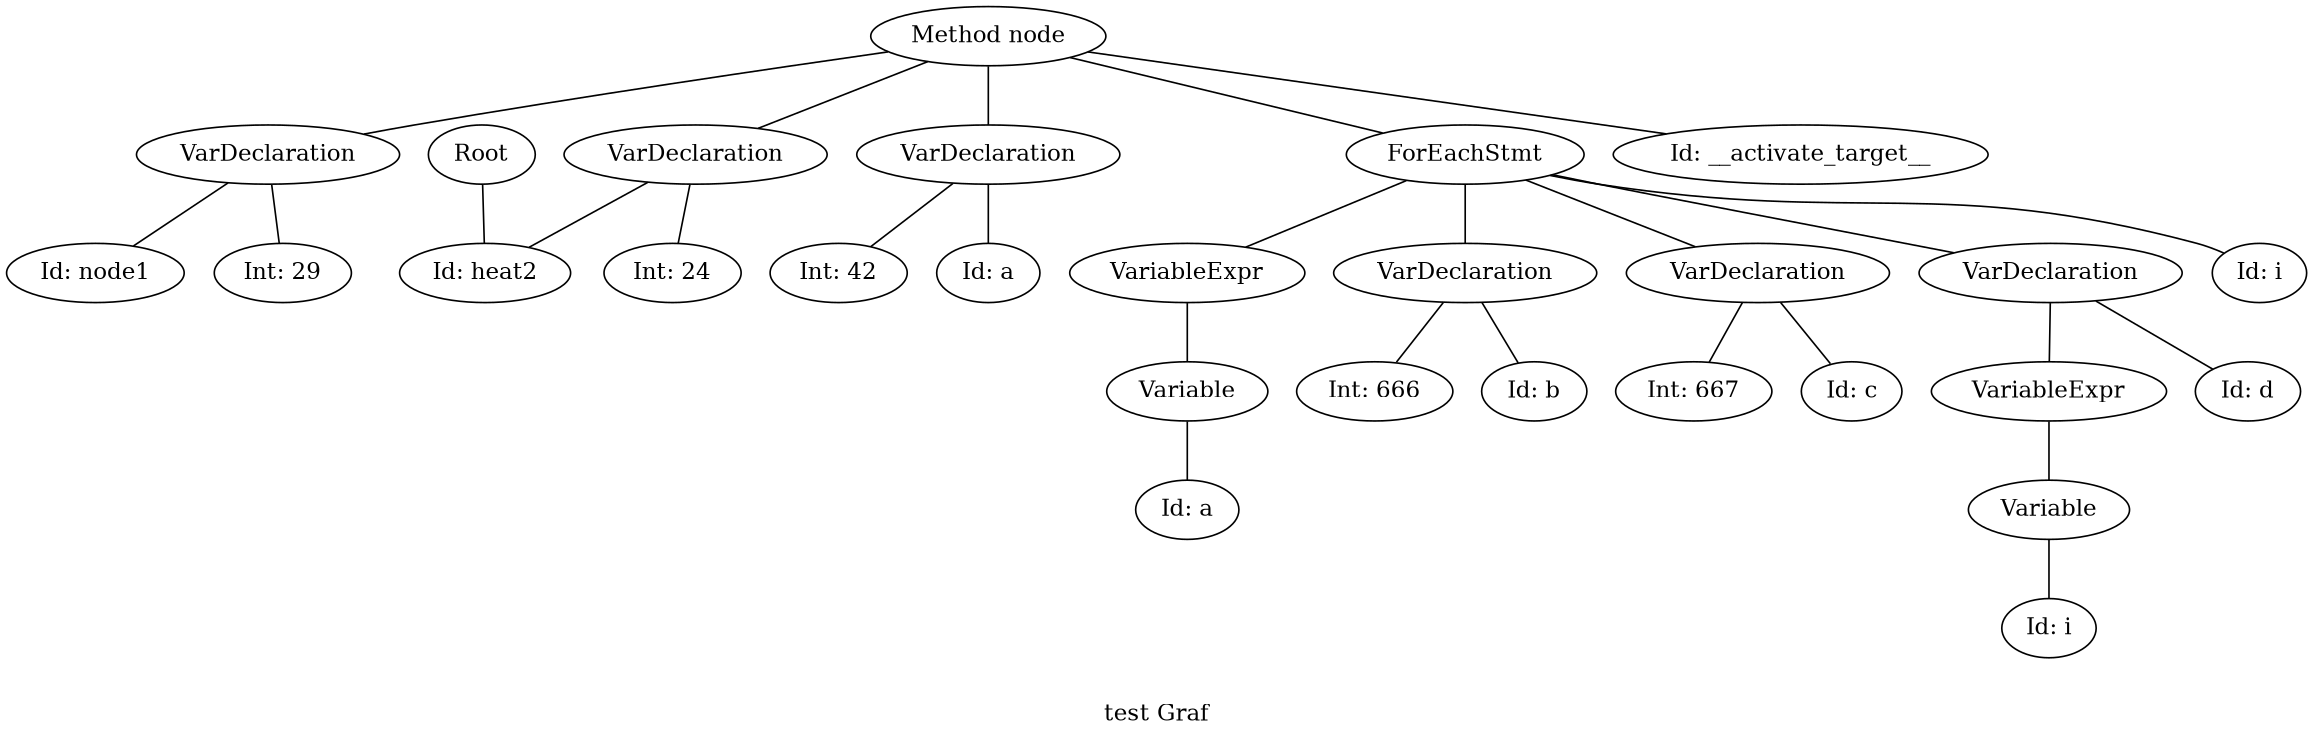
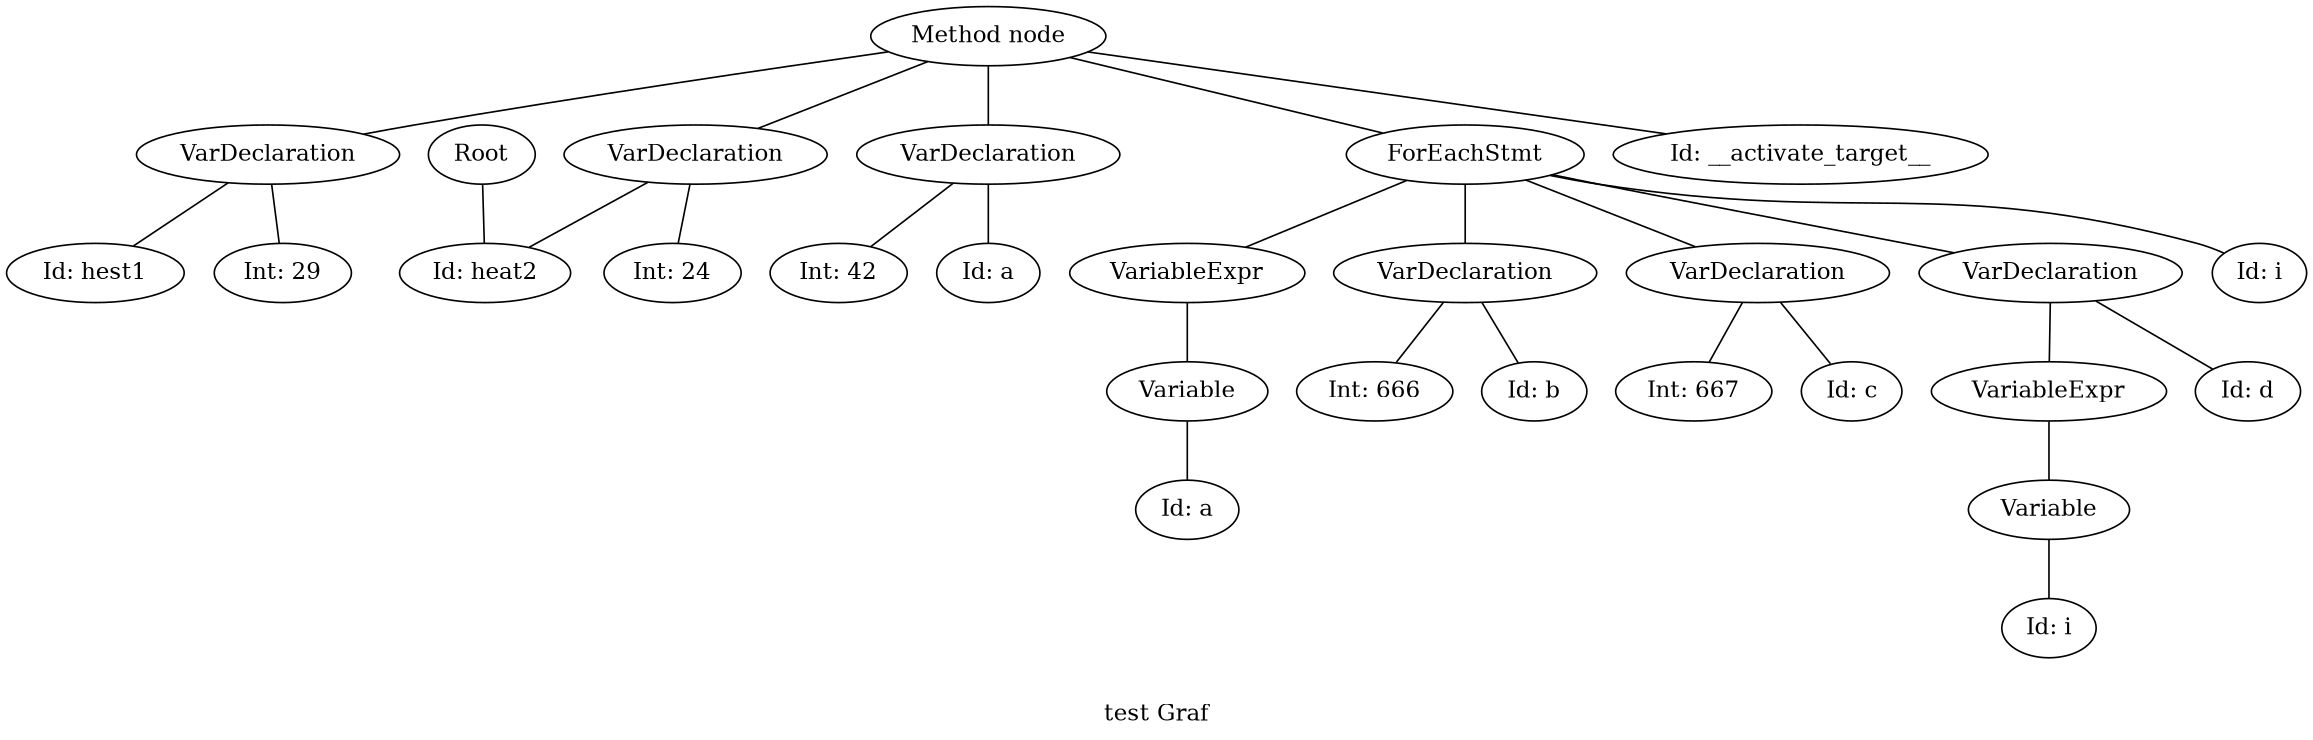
(95, 273) -> (95, 273)
